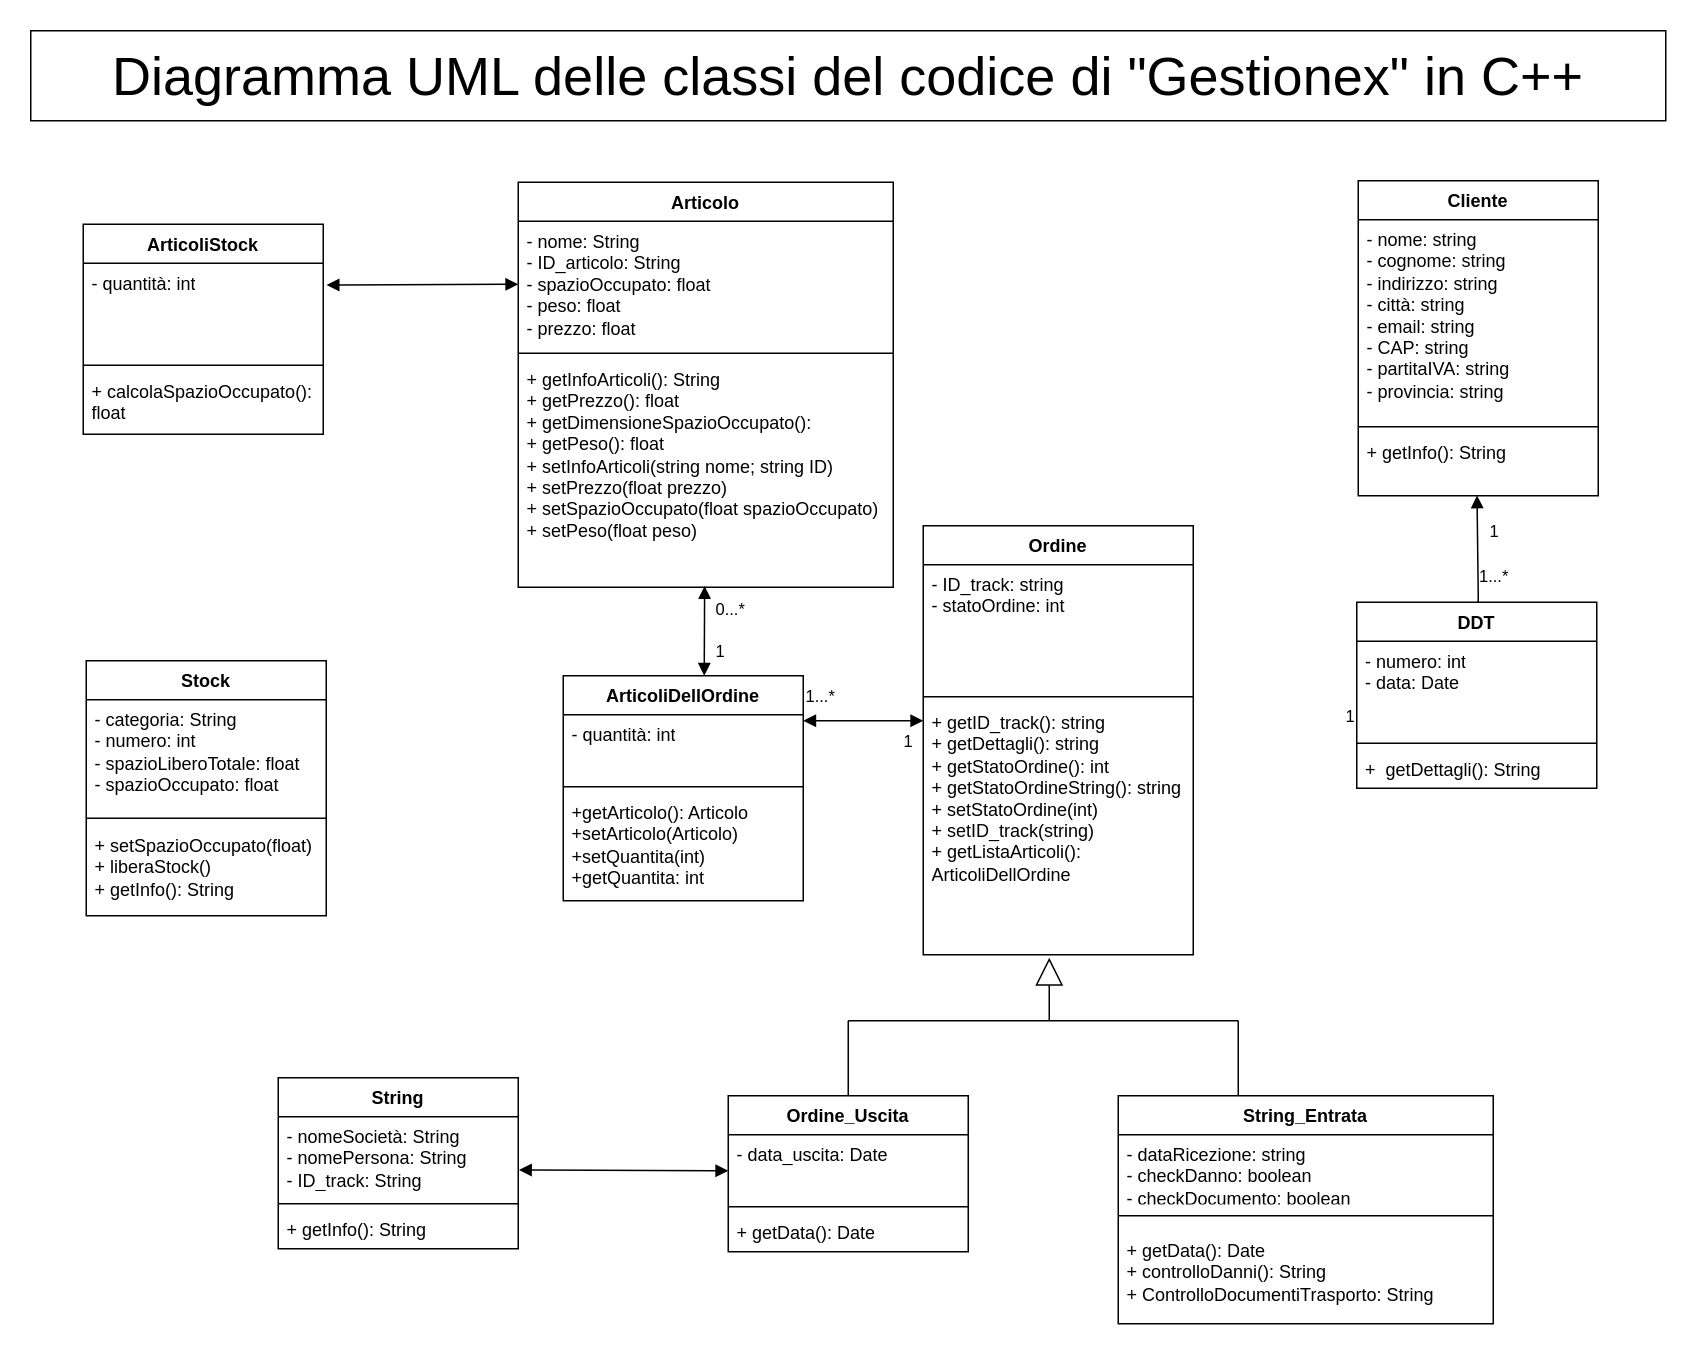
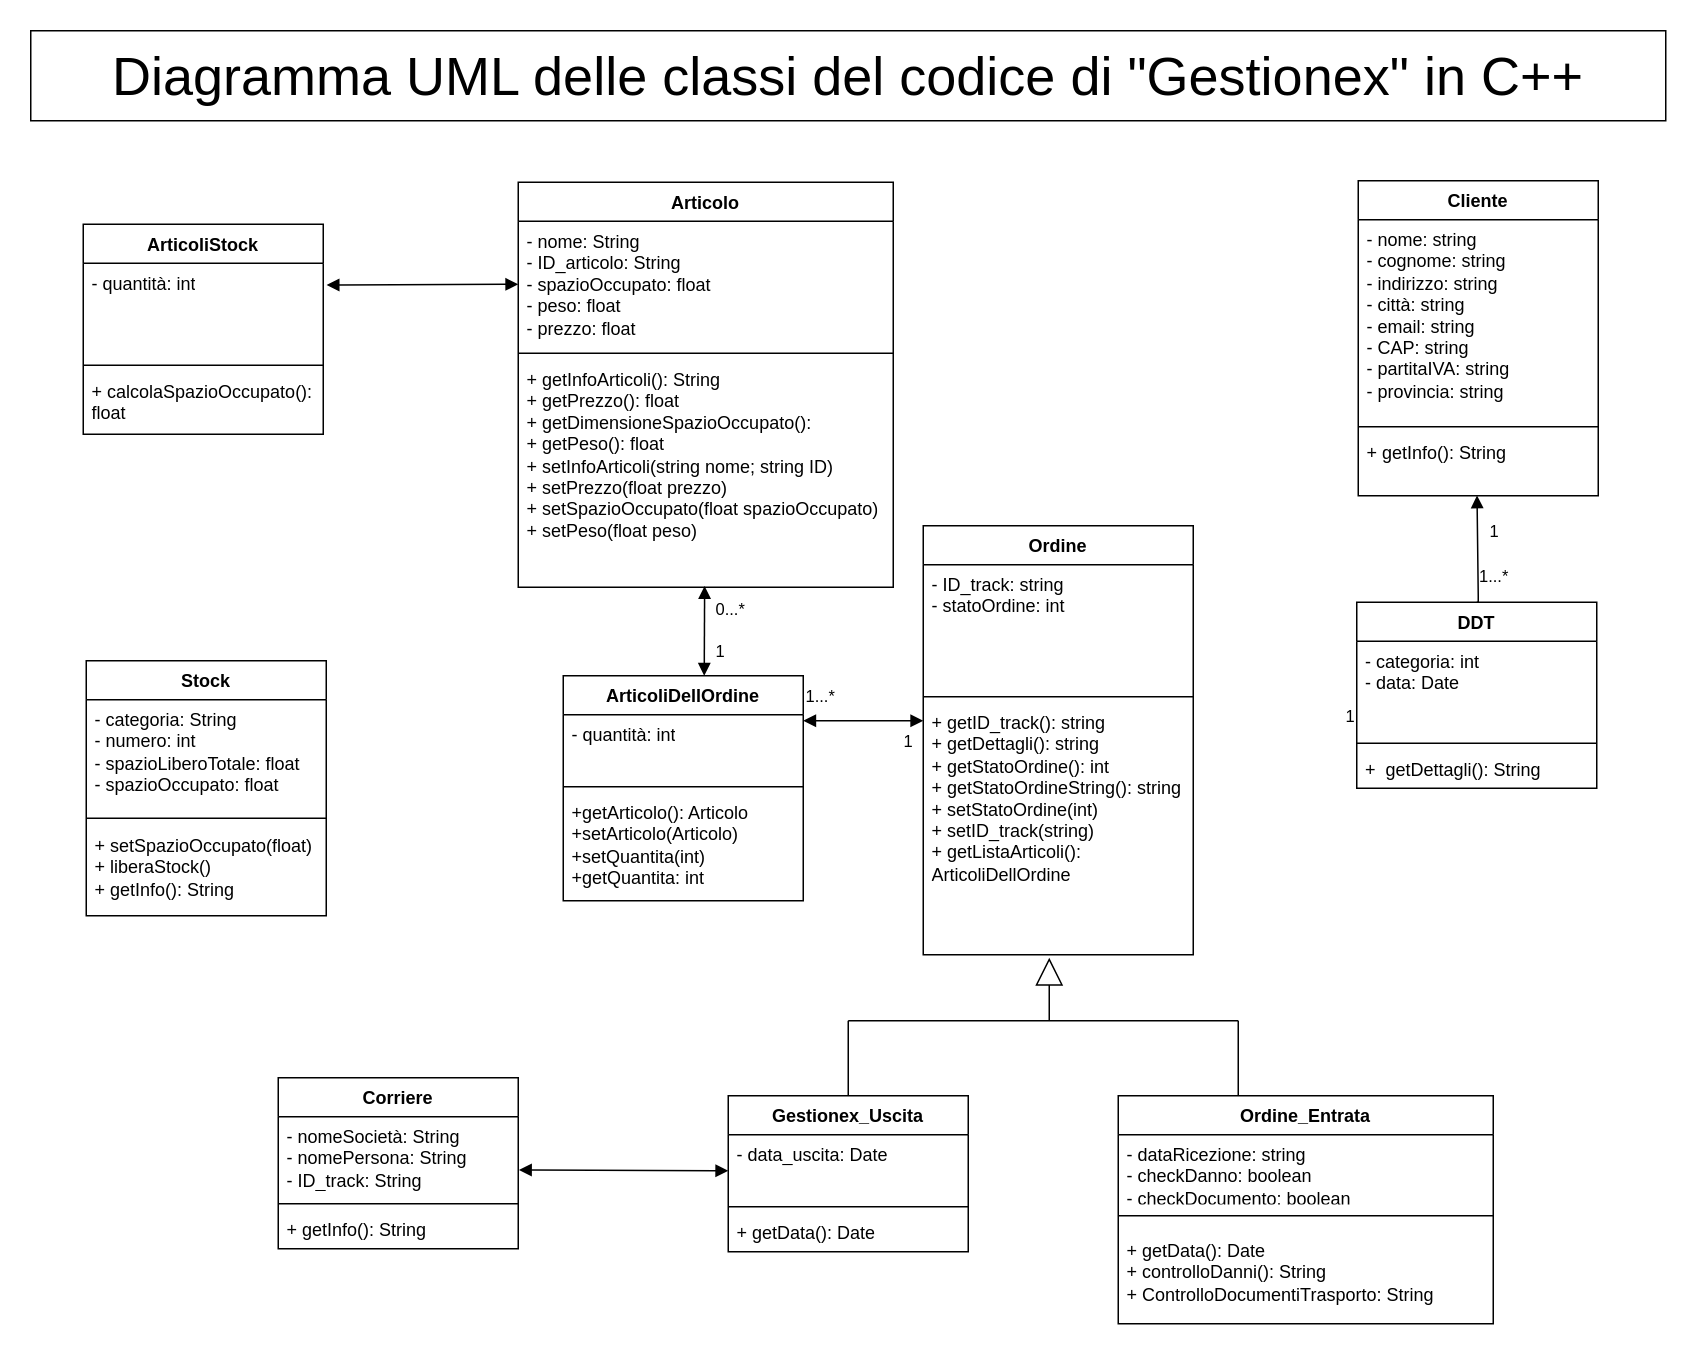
(1422, 673) -> (1435, 673)
(398, 1099) -> (398, 1099)
(848, 1117) -> (848, 1117)
(1306, 1117) -> (1306, 1117)
